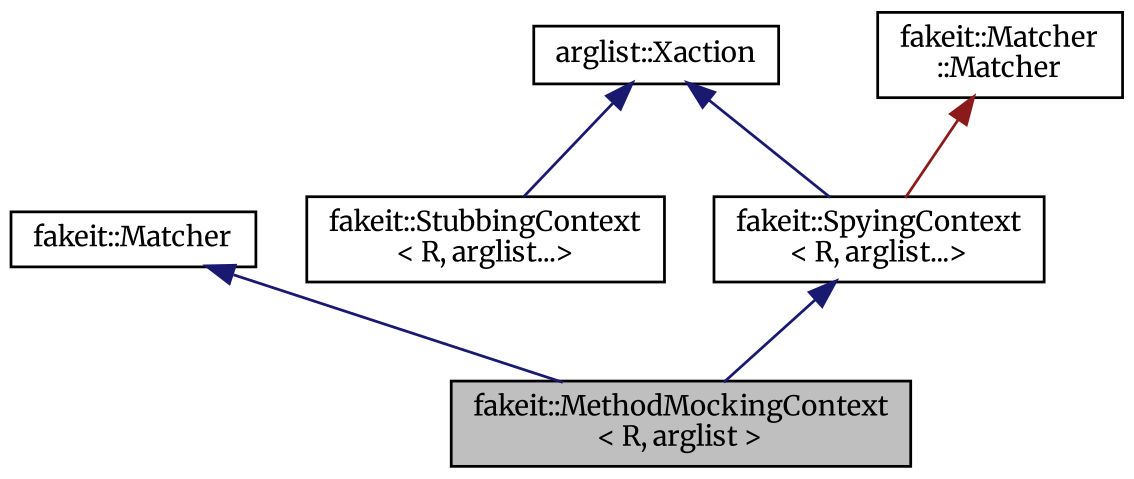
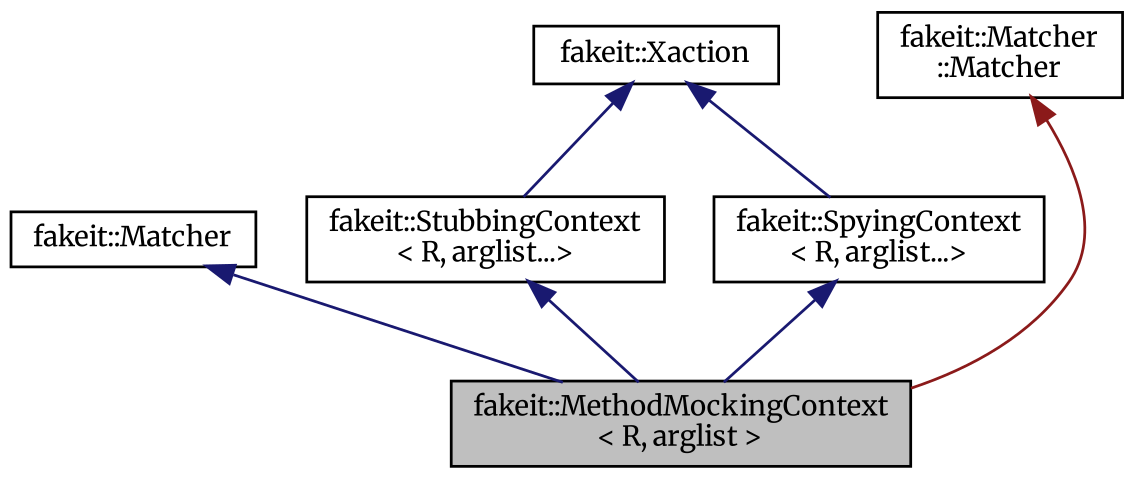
(656, 55) -> (656, 55)
(932, 159) -> (1063, 290)
none -> (594, 341)
